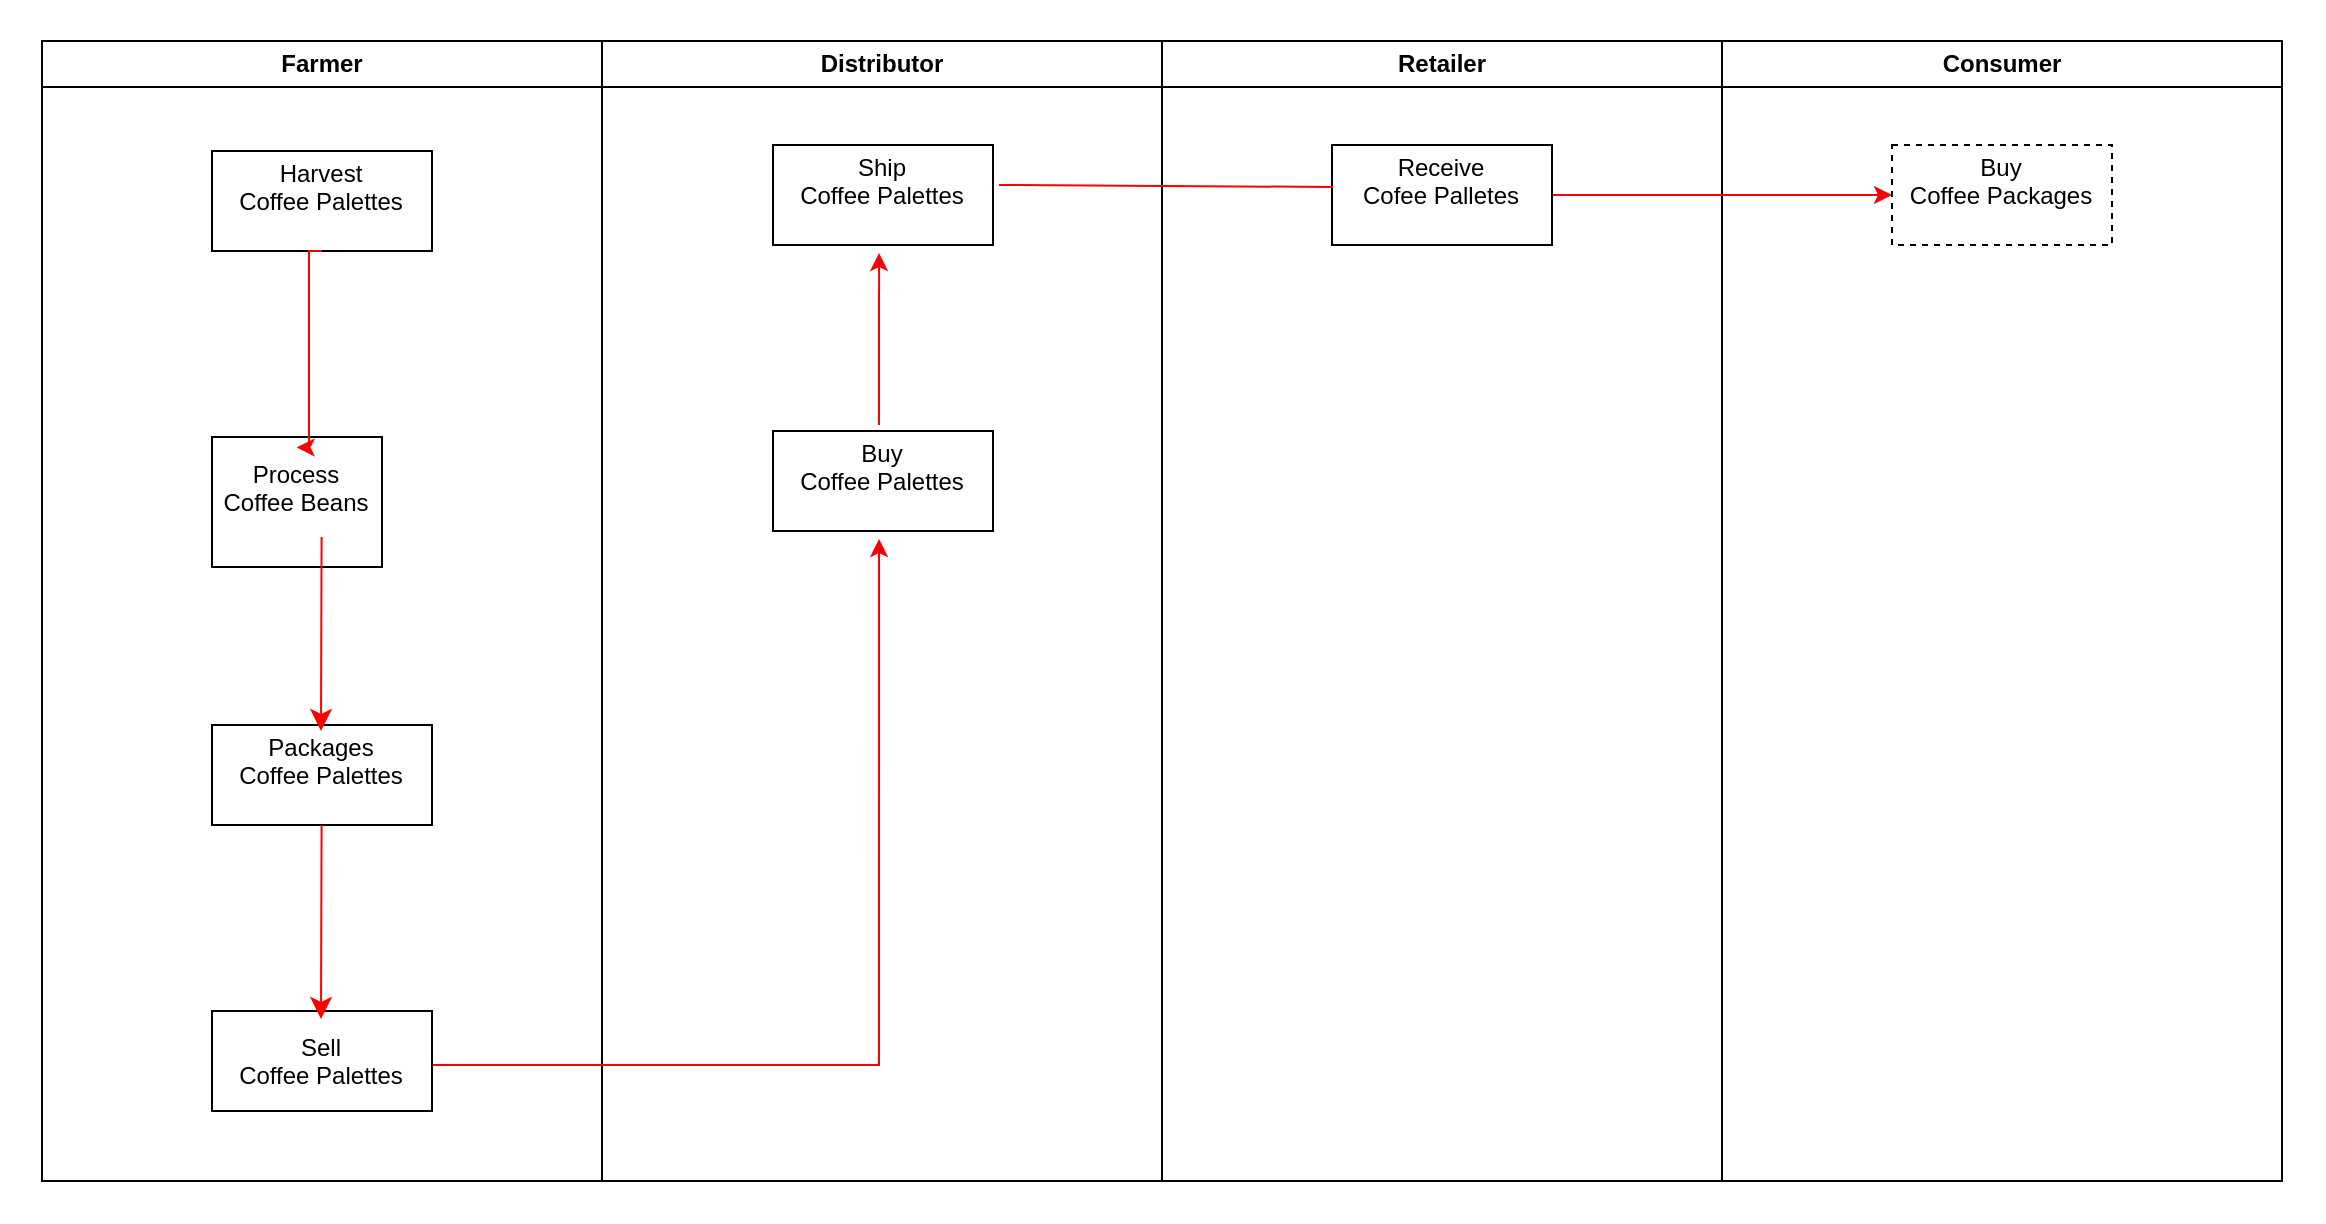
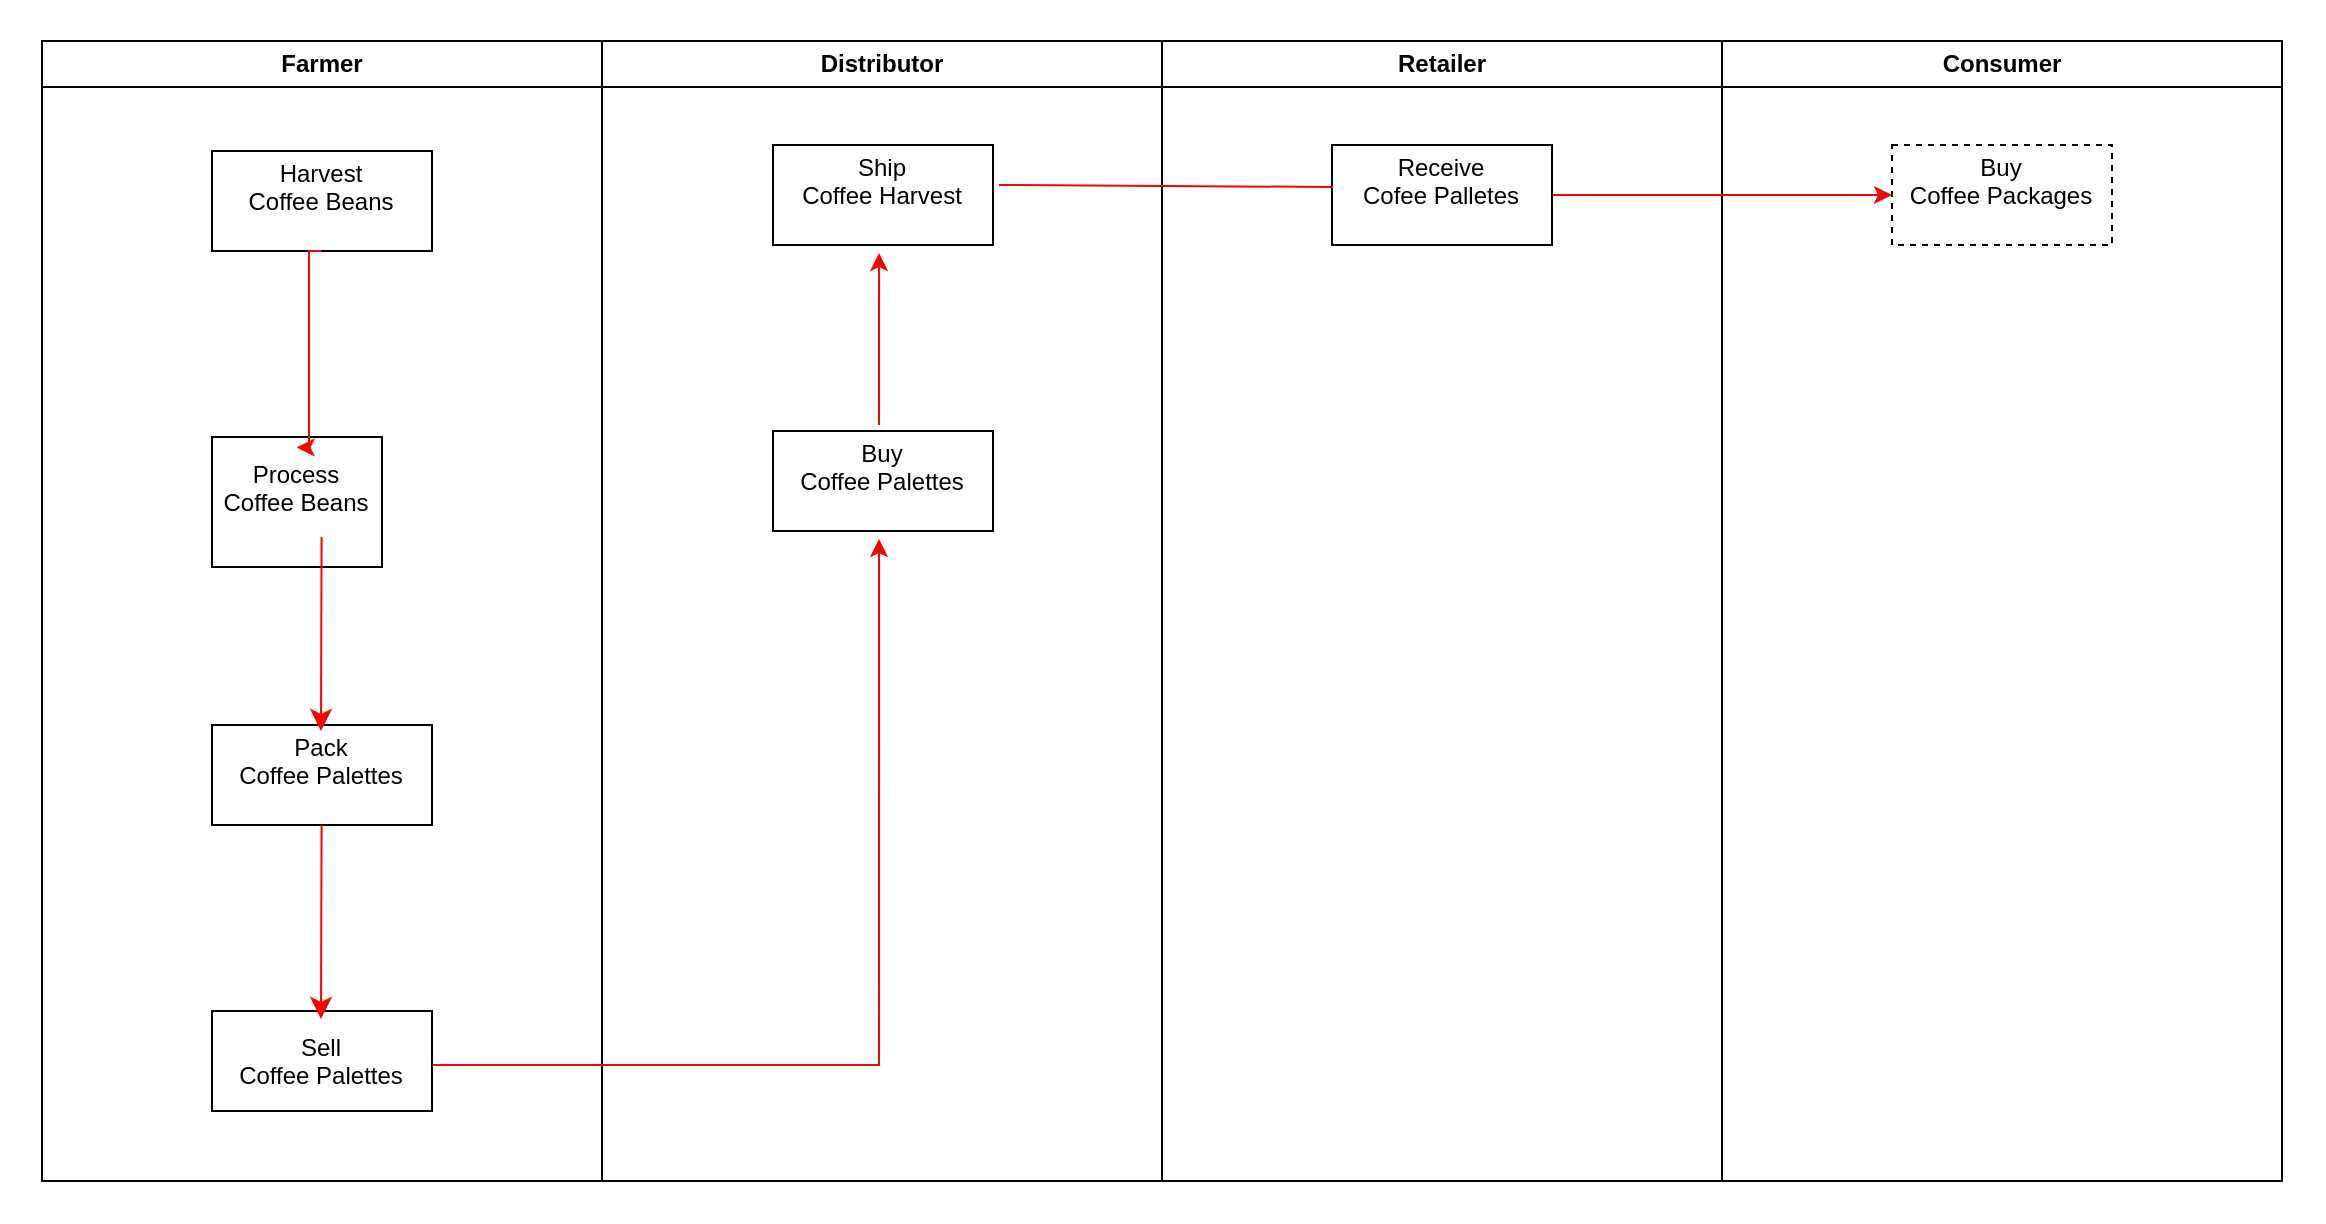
(882, 168) -> (882, 168)
(321, 174) -> (321, 174)
(321, 748) -> (321, 748)
